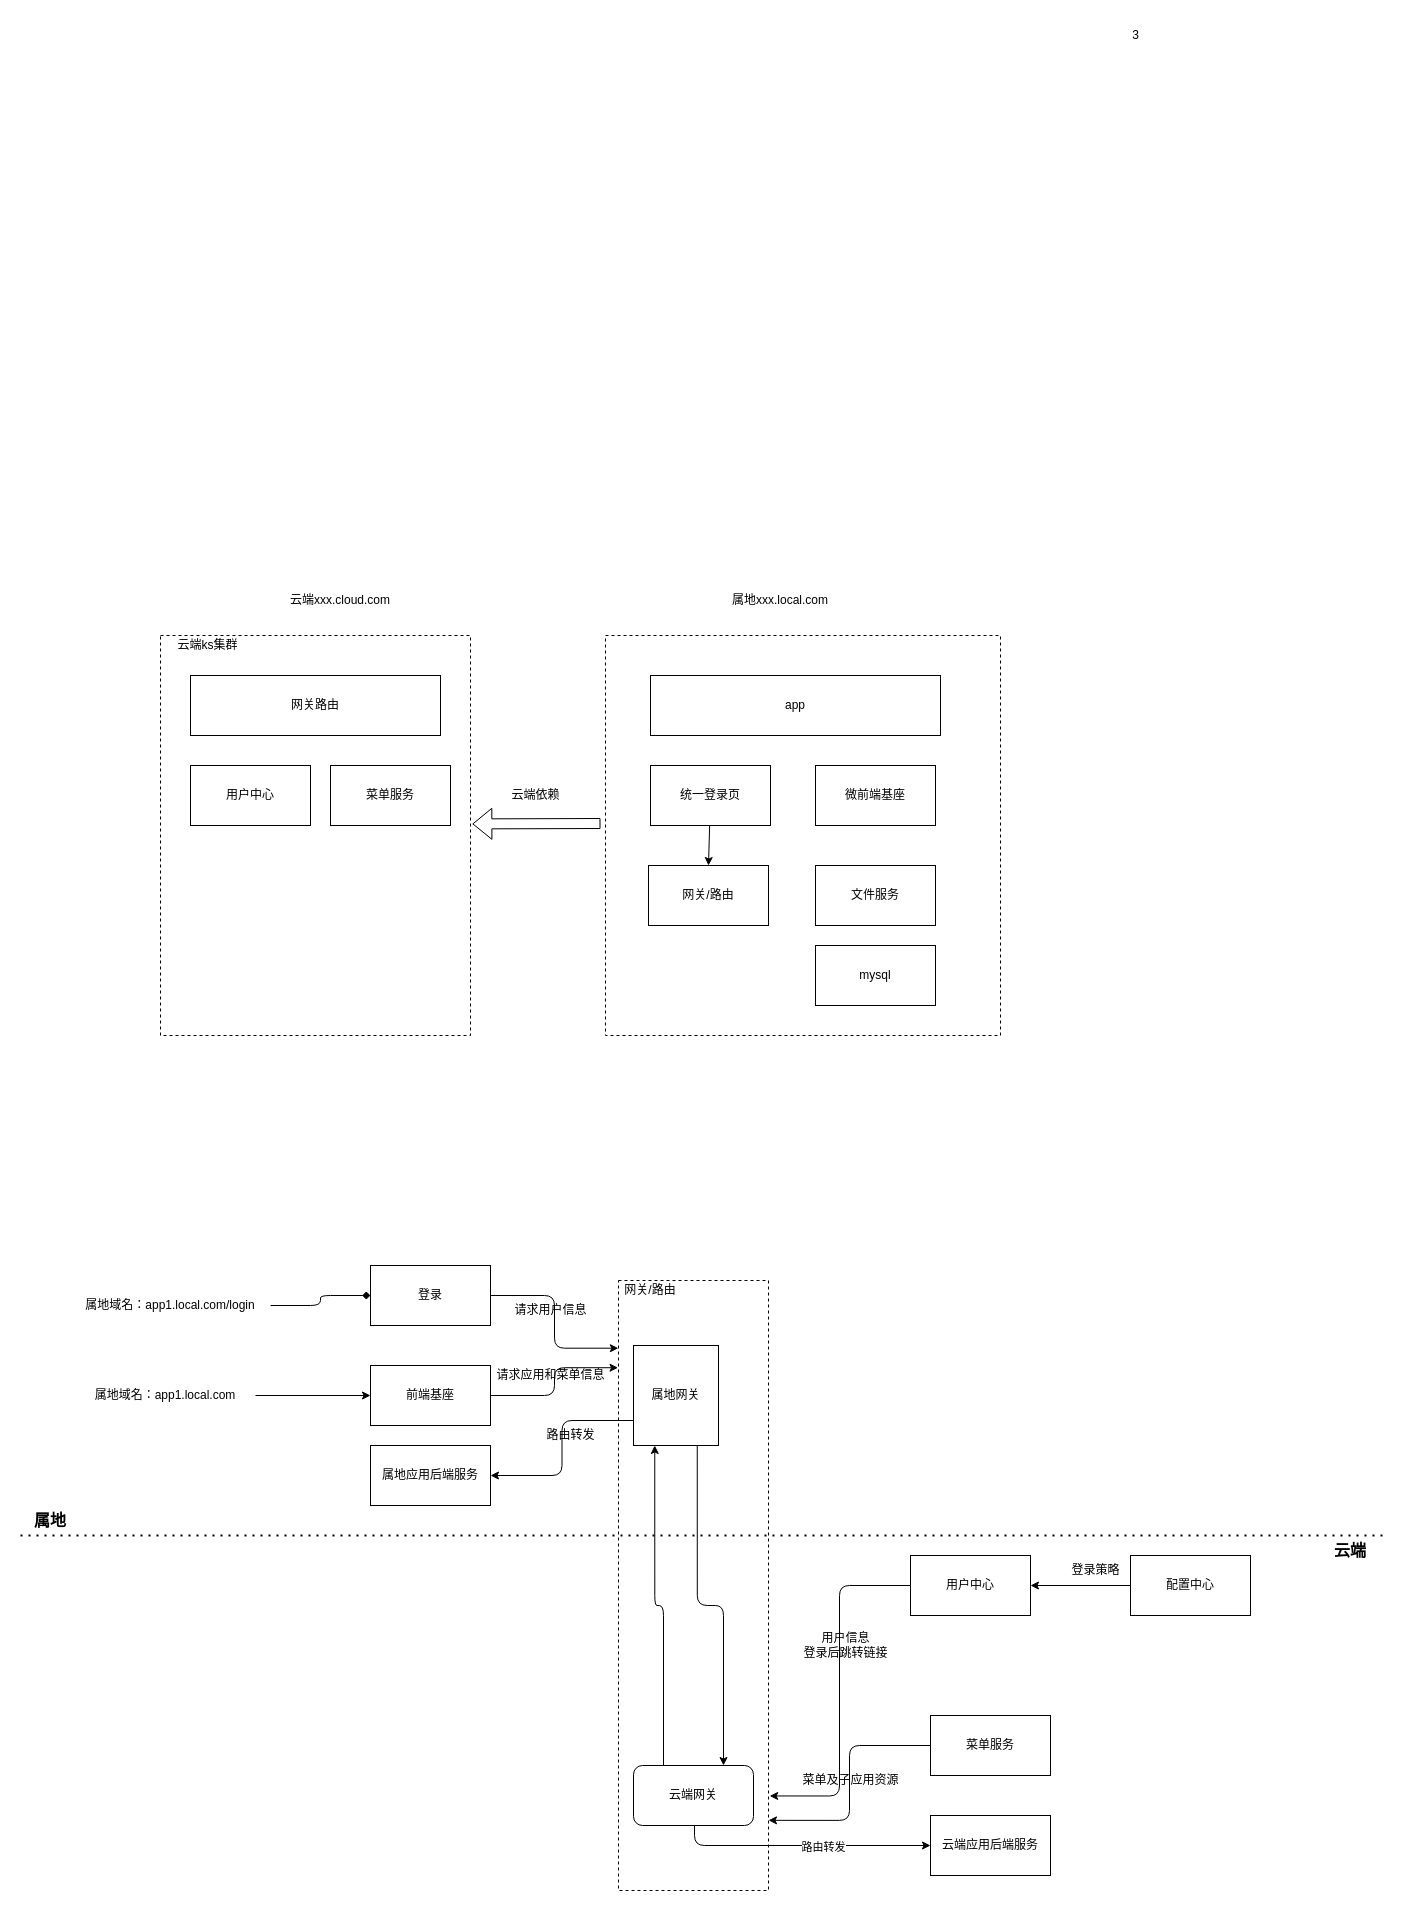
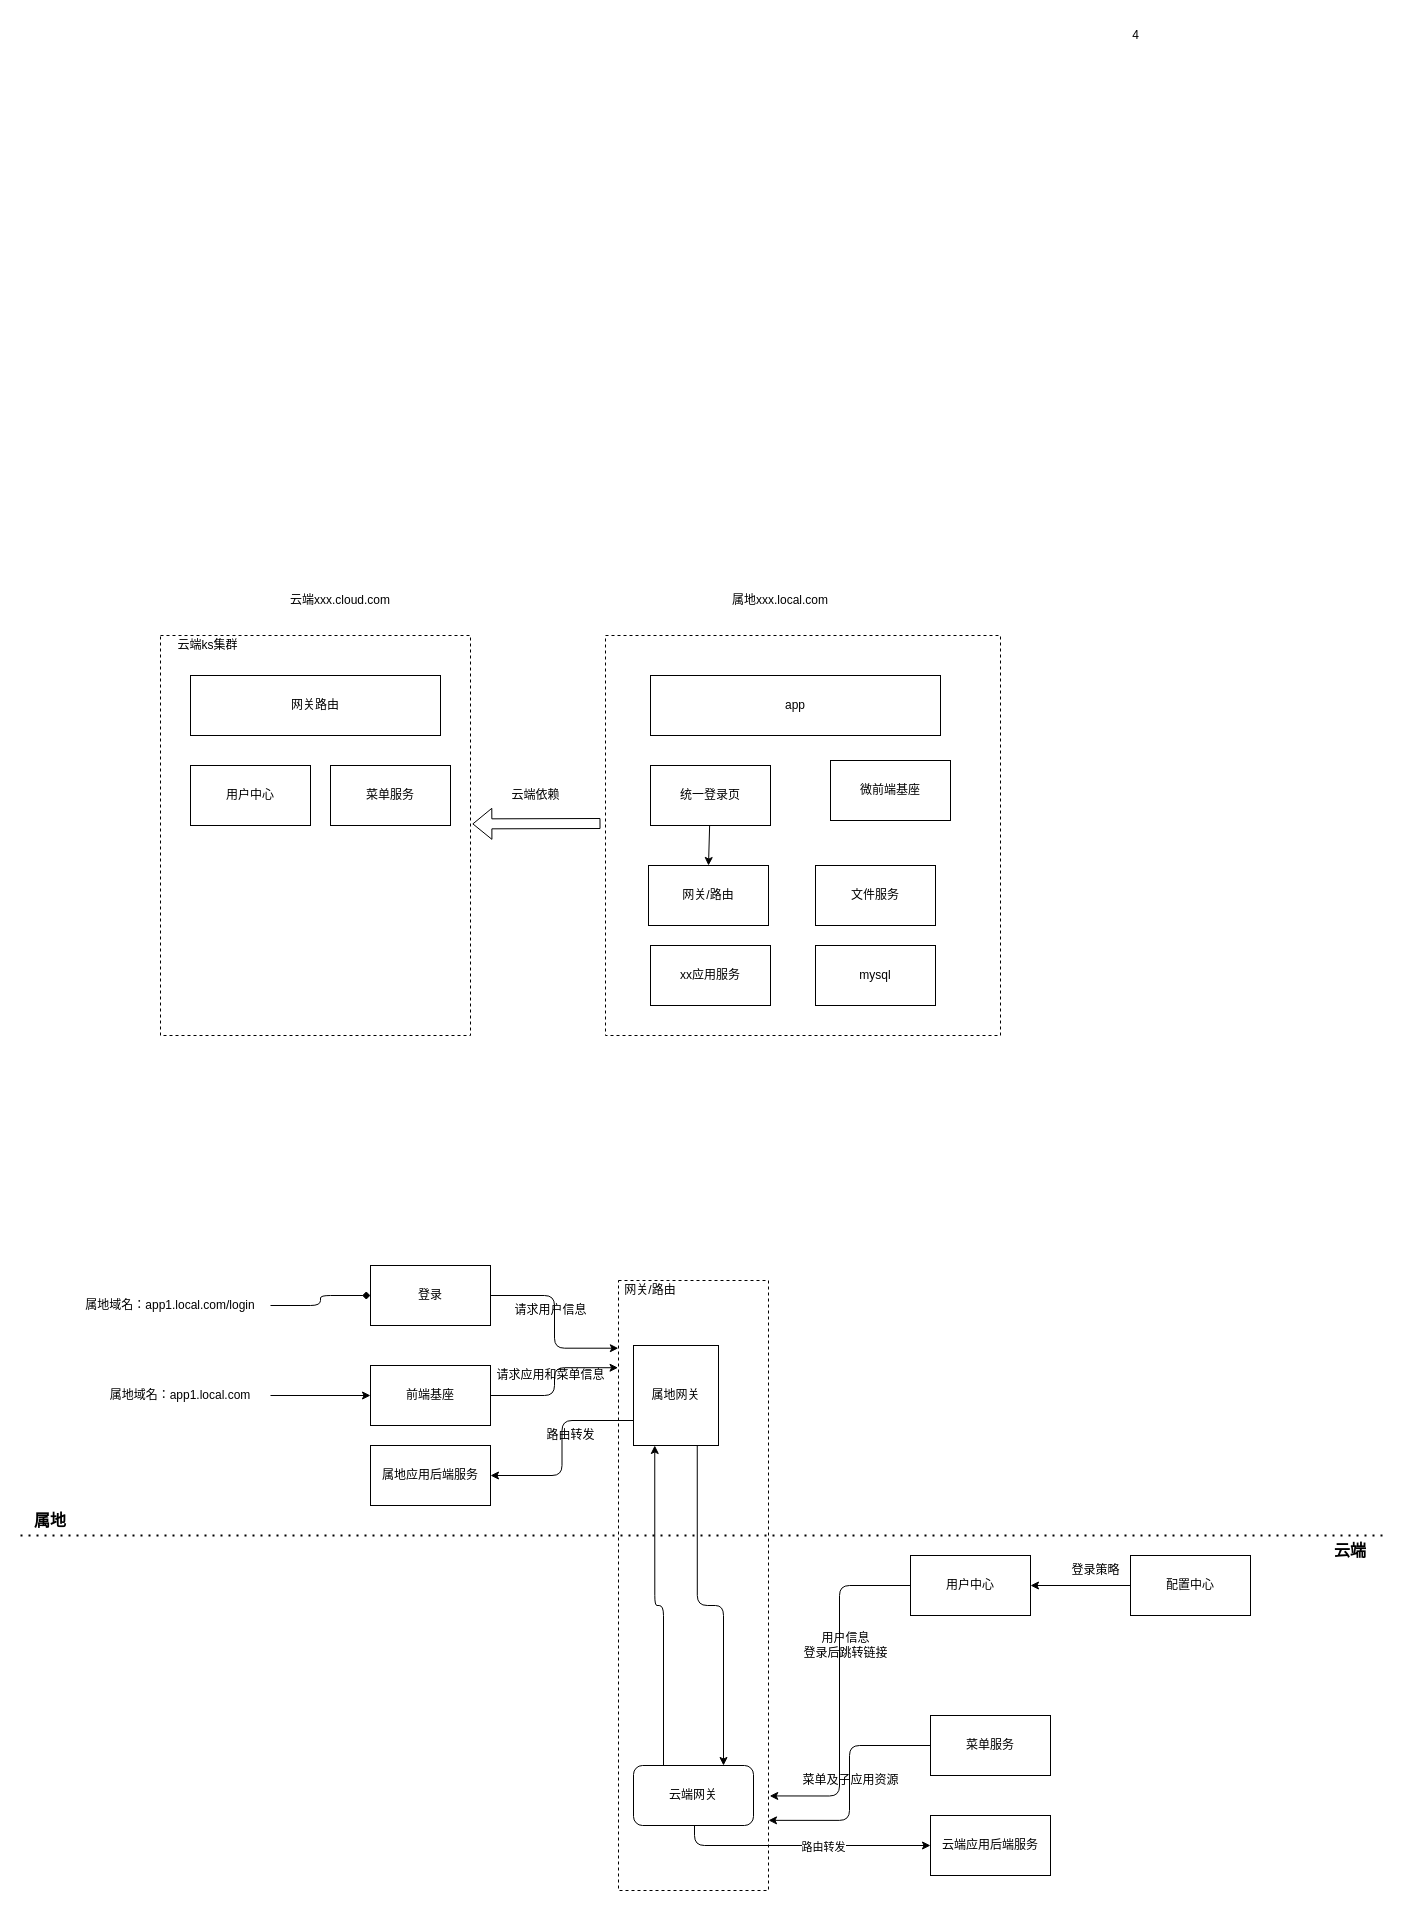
(1136, 36) -> (1136, 36)
(876, 796) -> (891, 791)
none -> (711, 976)
(166, 1396) -> (181, 1396)
